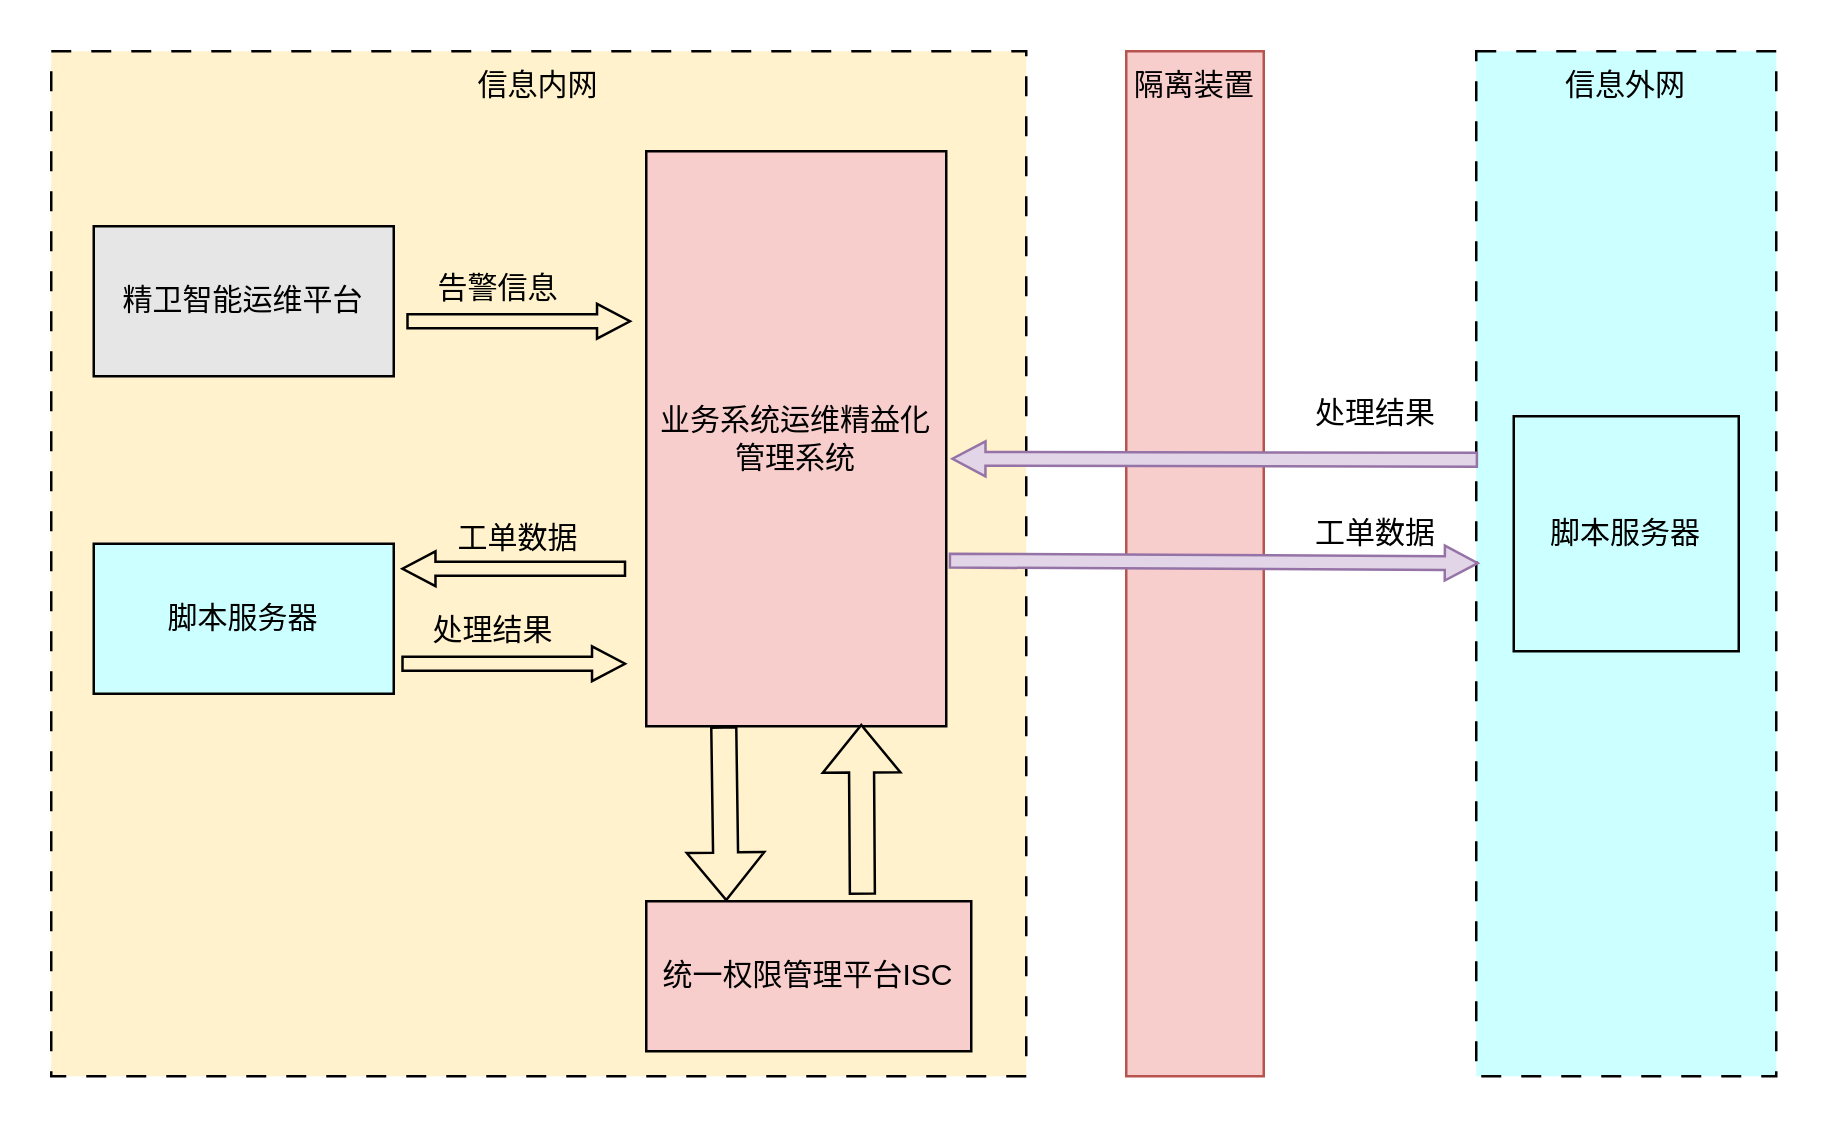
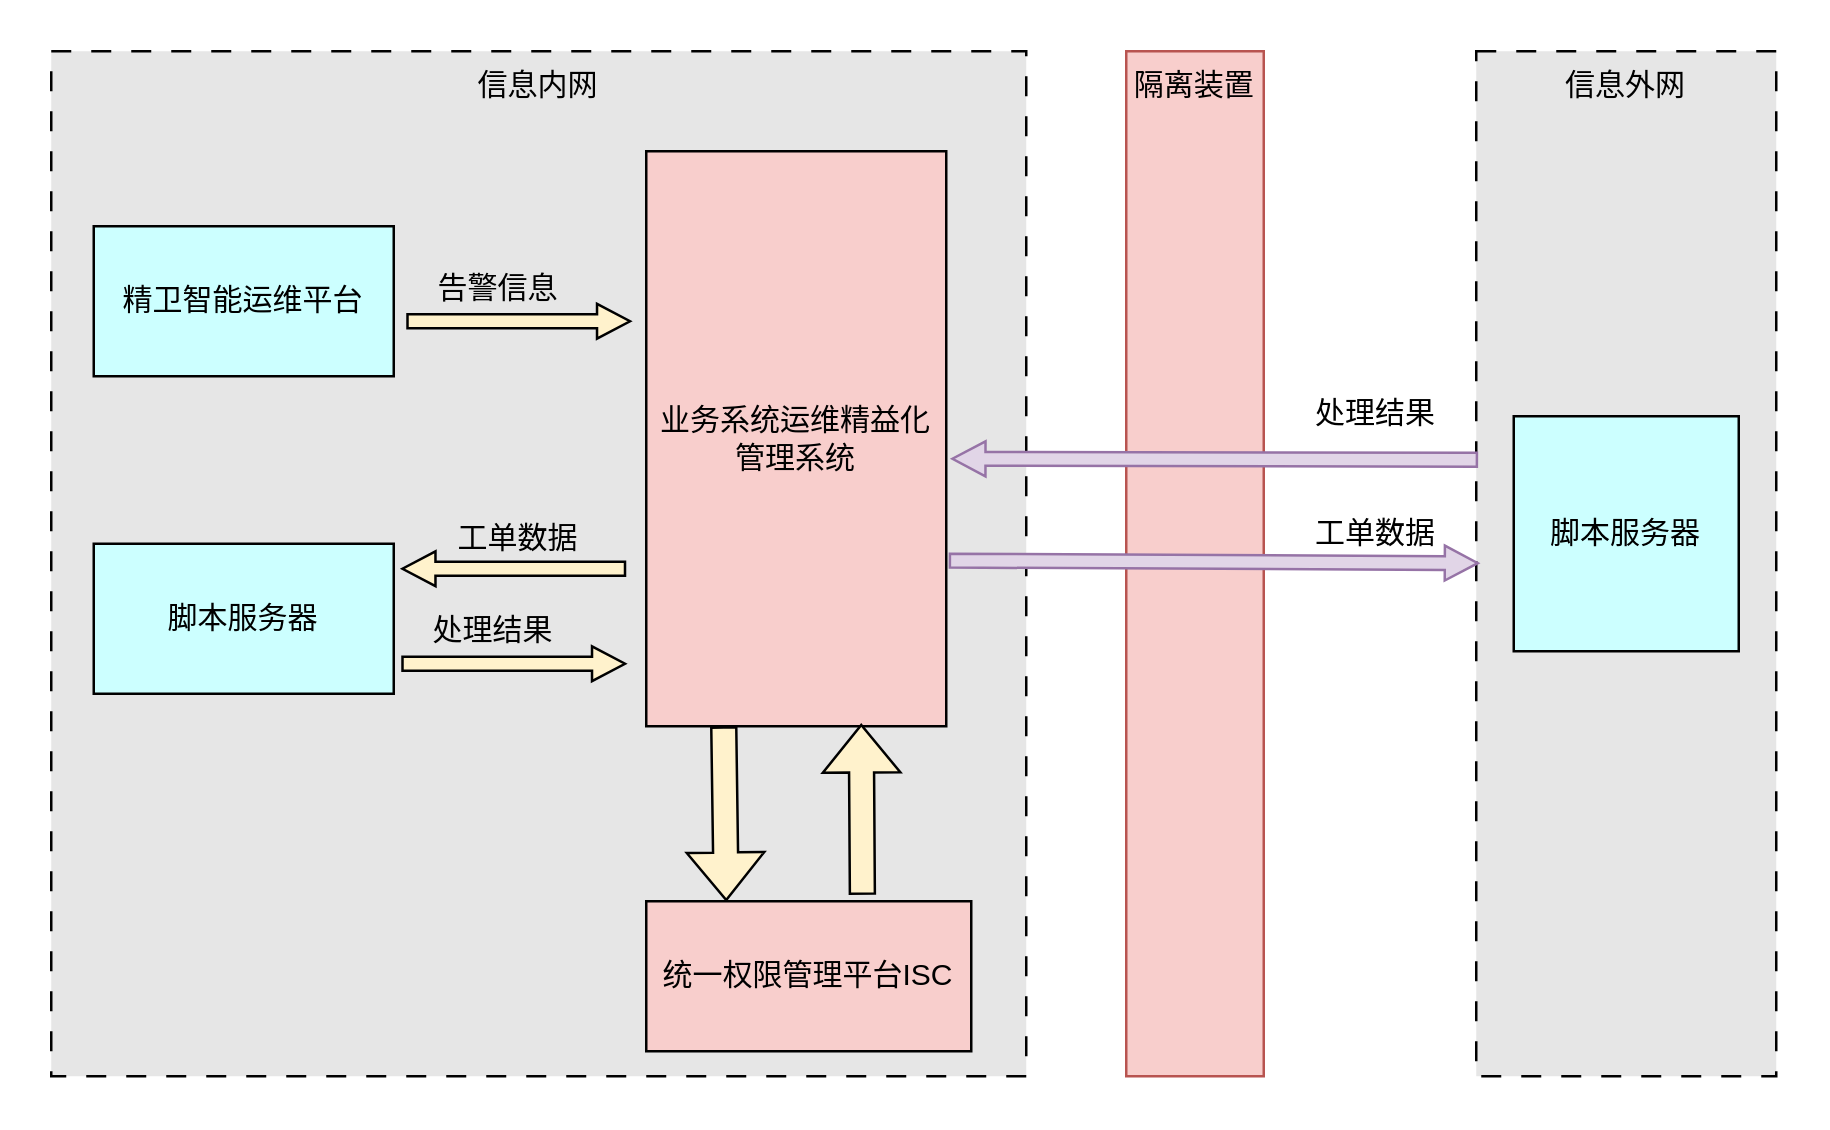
(1626, 87) -> (1626, 87)
(244, 301) -> (244, 301)
(539, 564) -> (539, 564)
